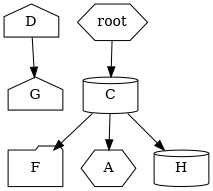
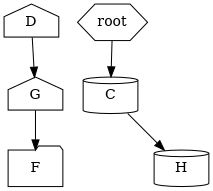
(77, 128) -> (35, 125)
(108, 168) -> none
